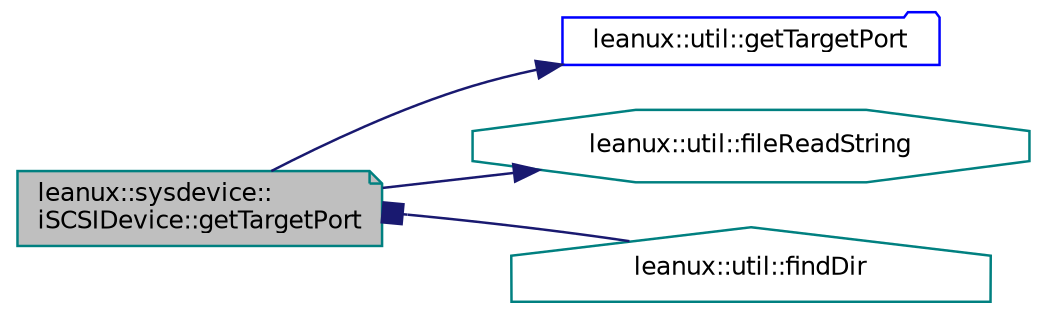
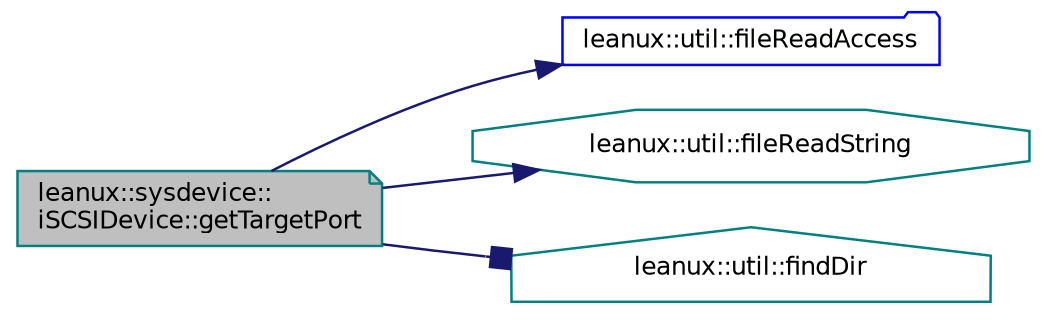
(751, 41) -> (751, 41)
(519, 227) -> (434, 251)
